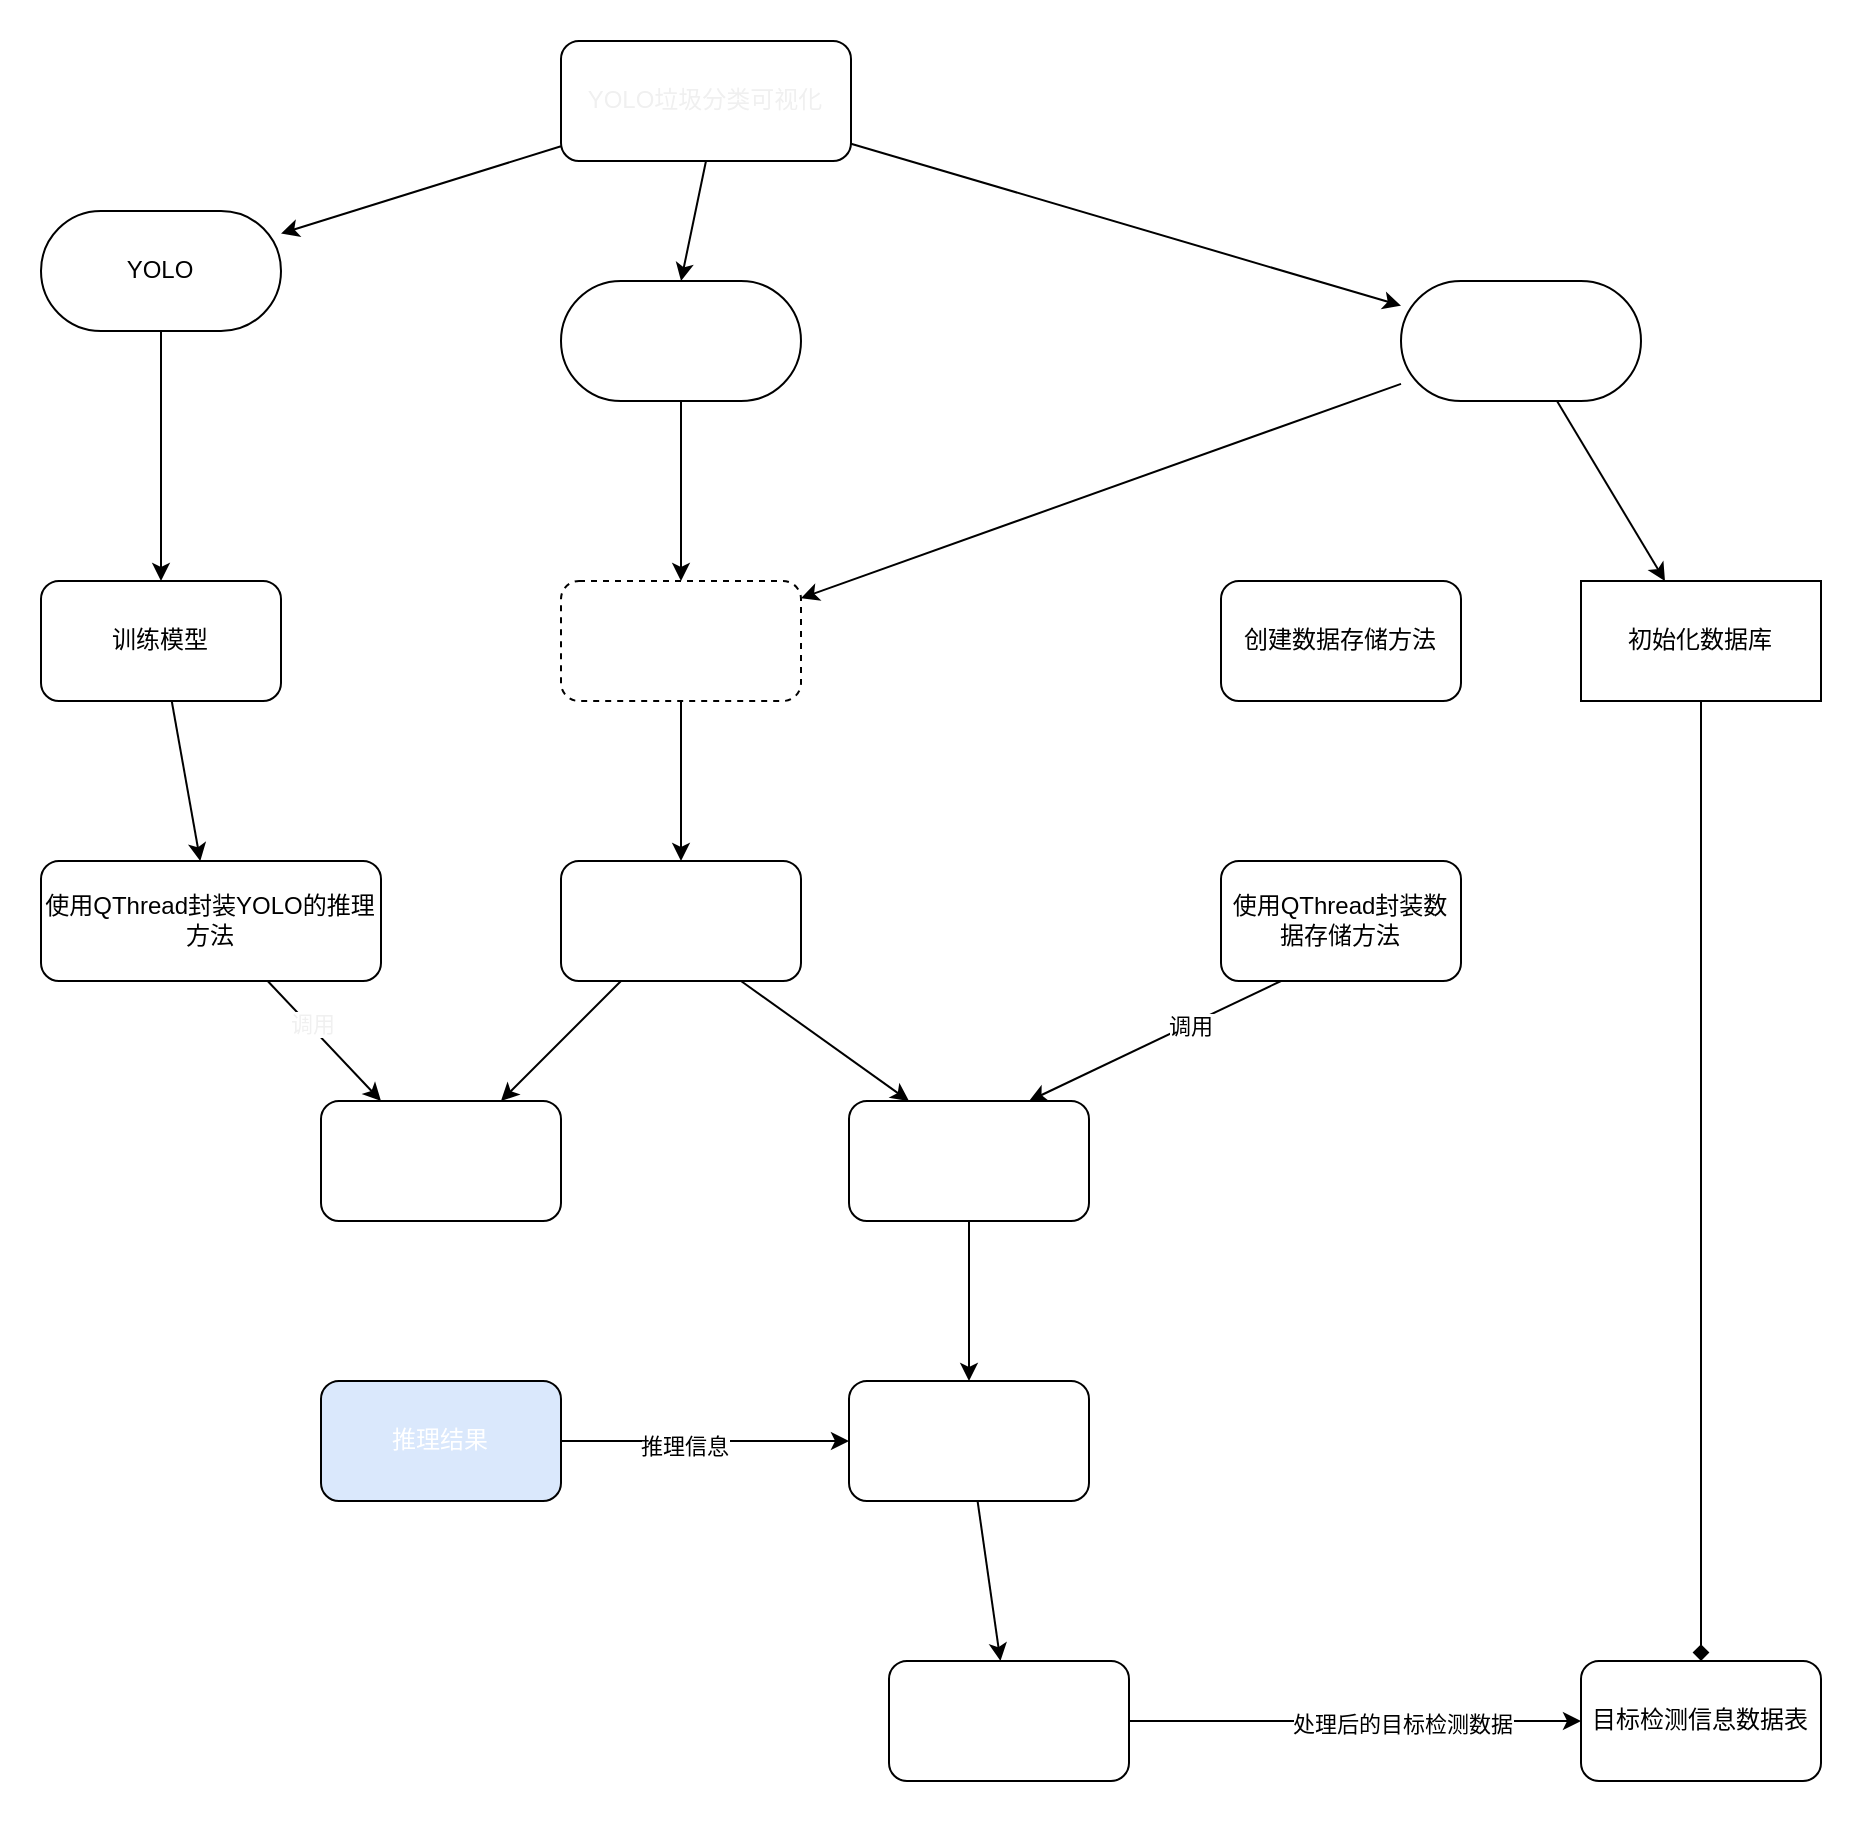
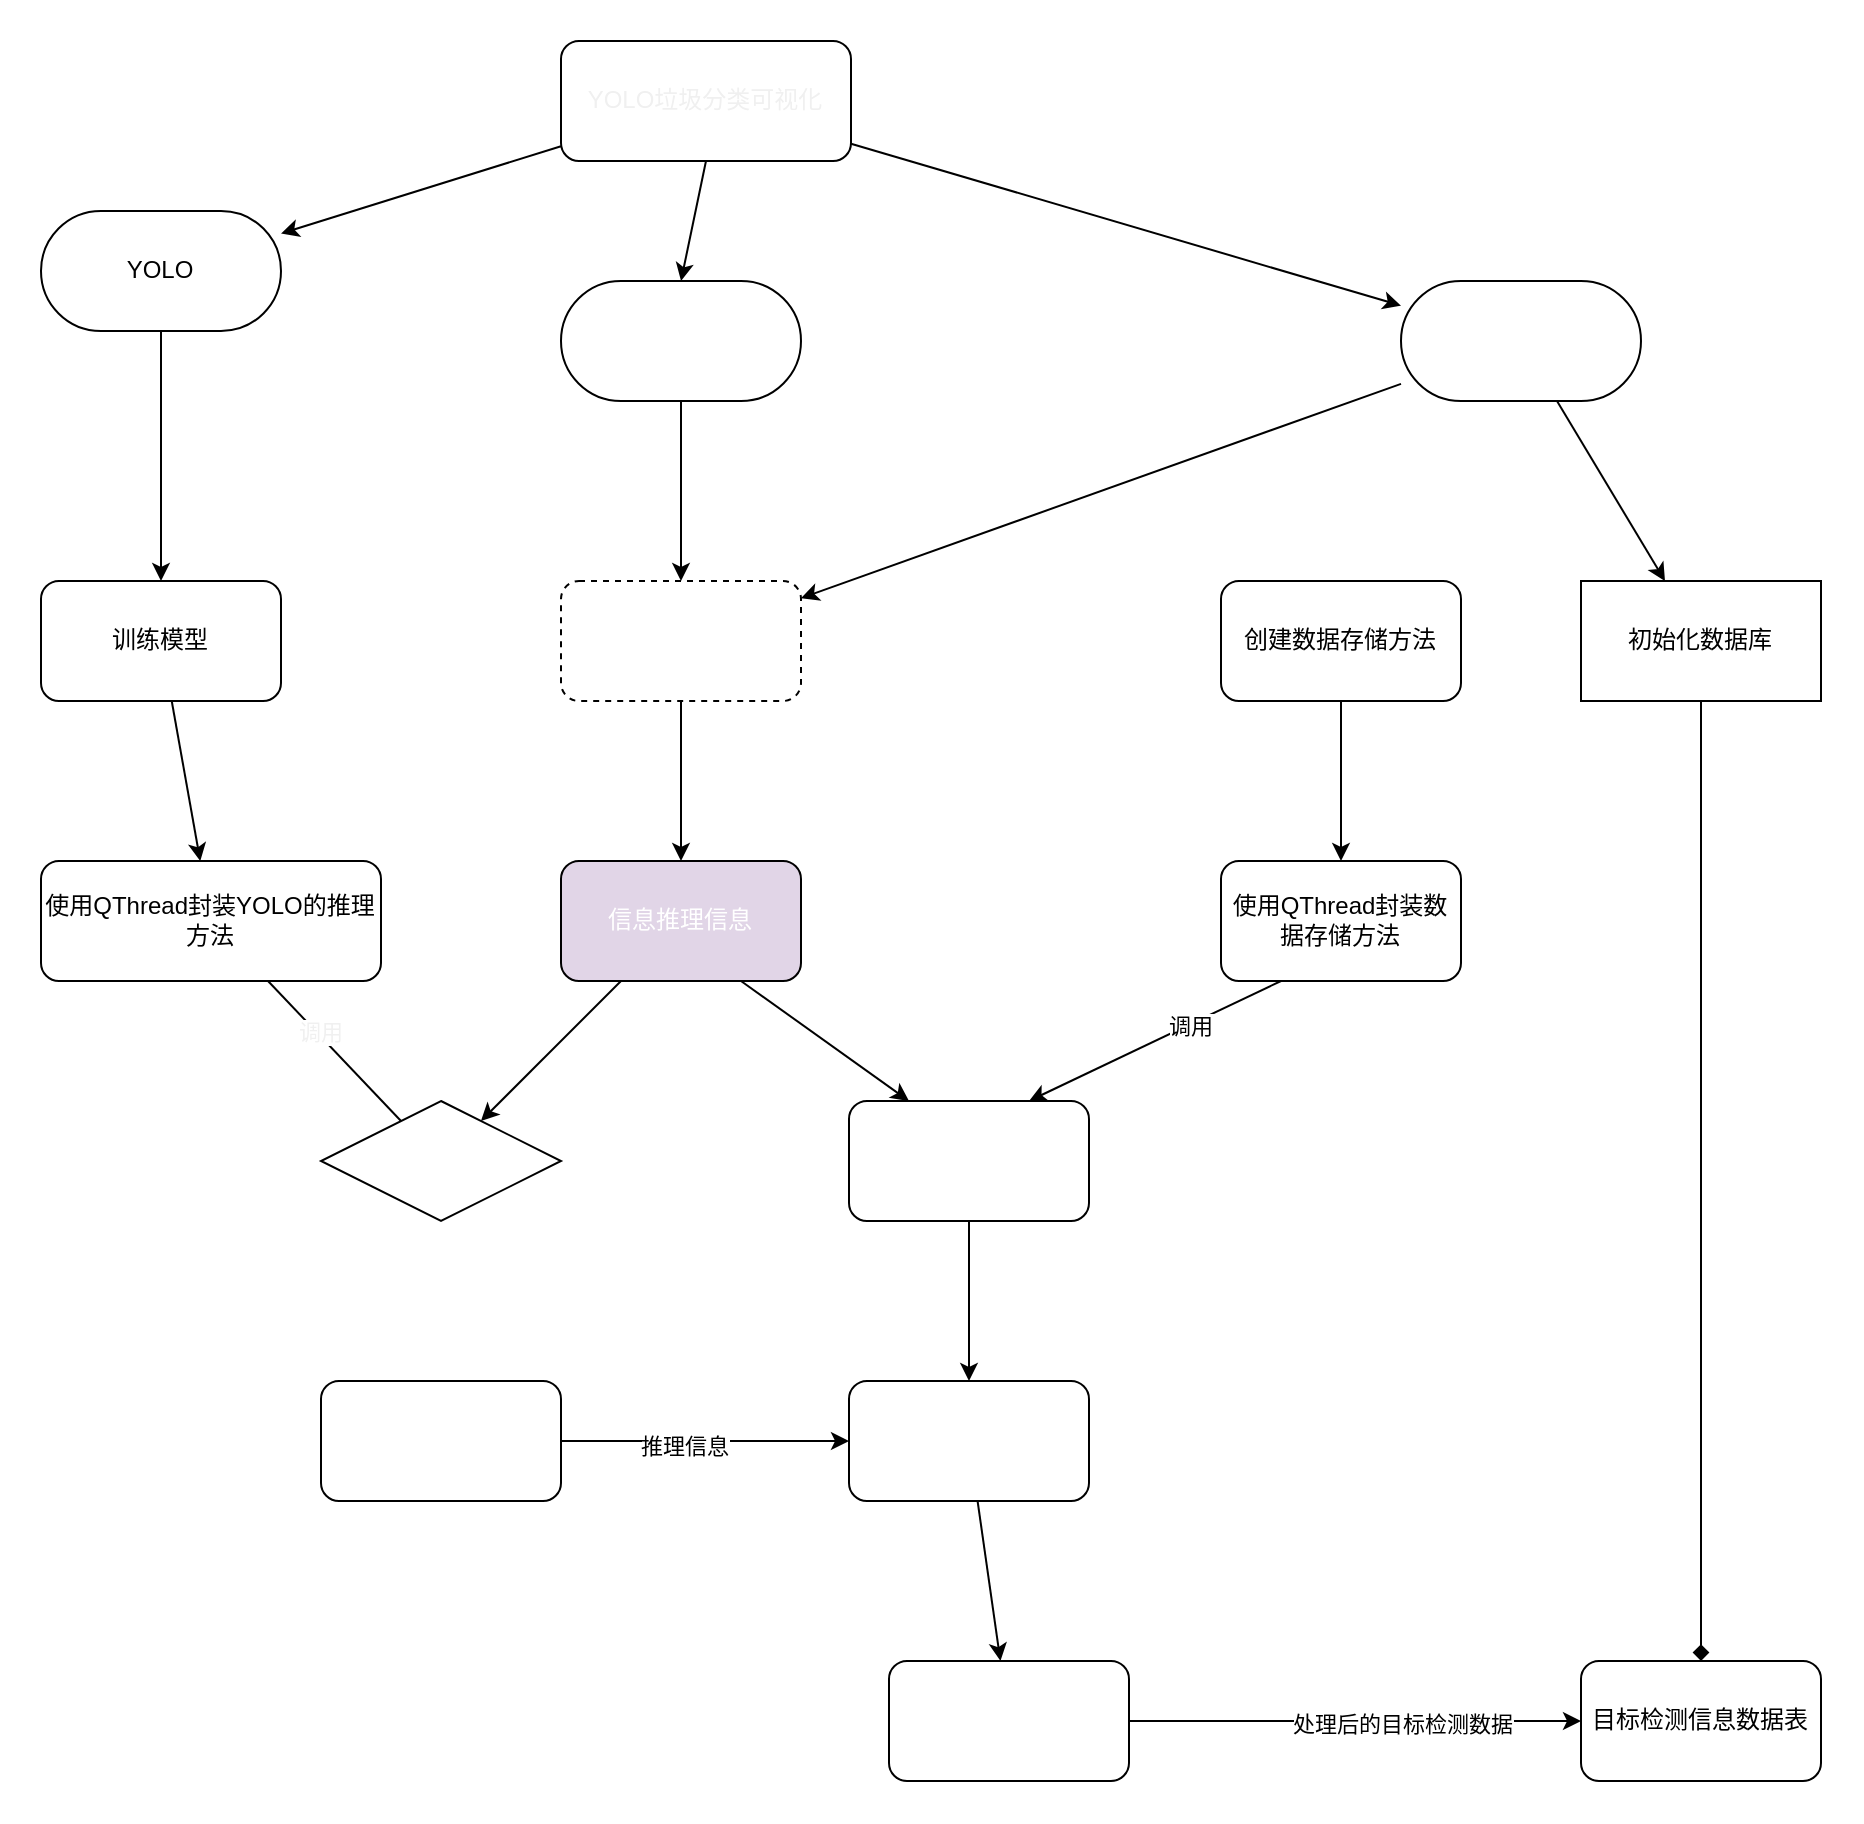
none -> (1341, 774)
(681, 921) -> (681, 921)
(345, 1063) -> (360, 1078)
(441, 1161) -> (441, 1161)
(441, 1441) -> (441, 1441)
